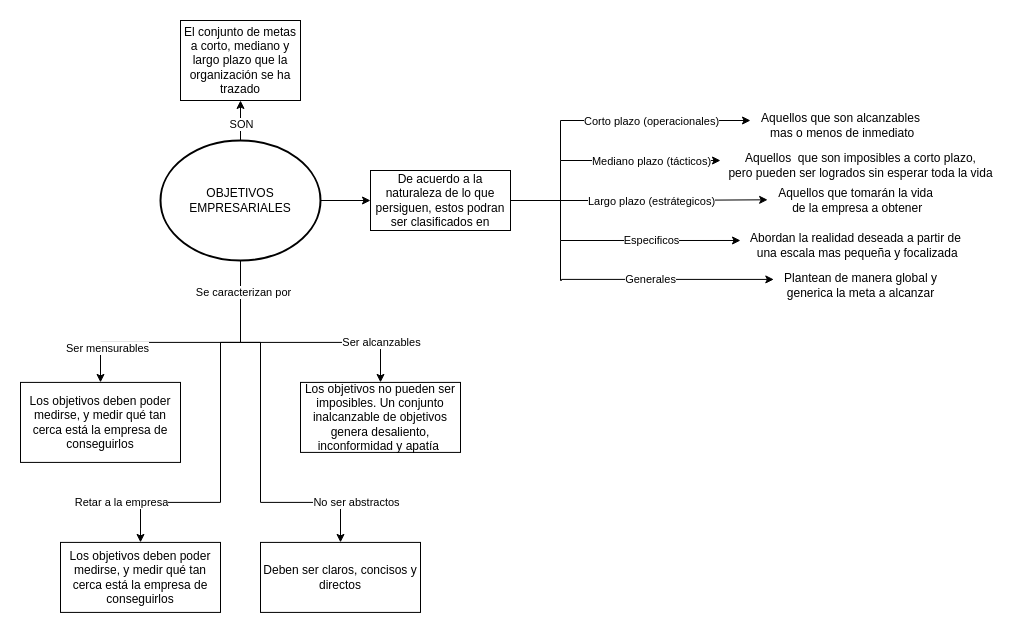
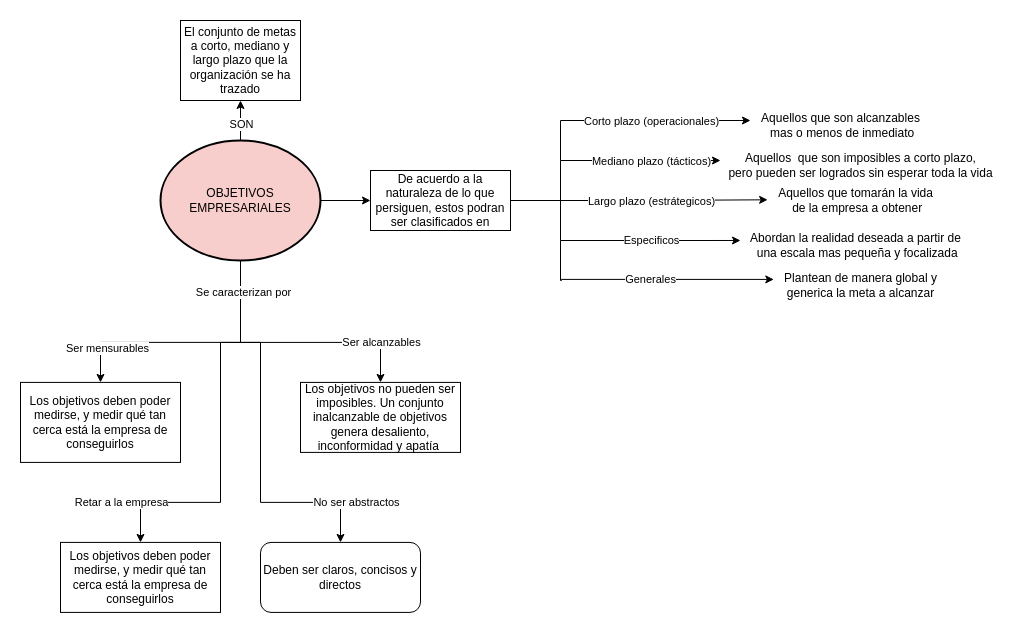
(241, 201) -> (241, 201)
(341, 577) -> (341, 577)
